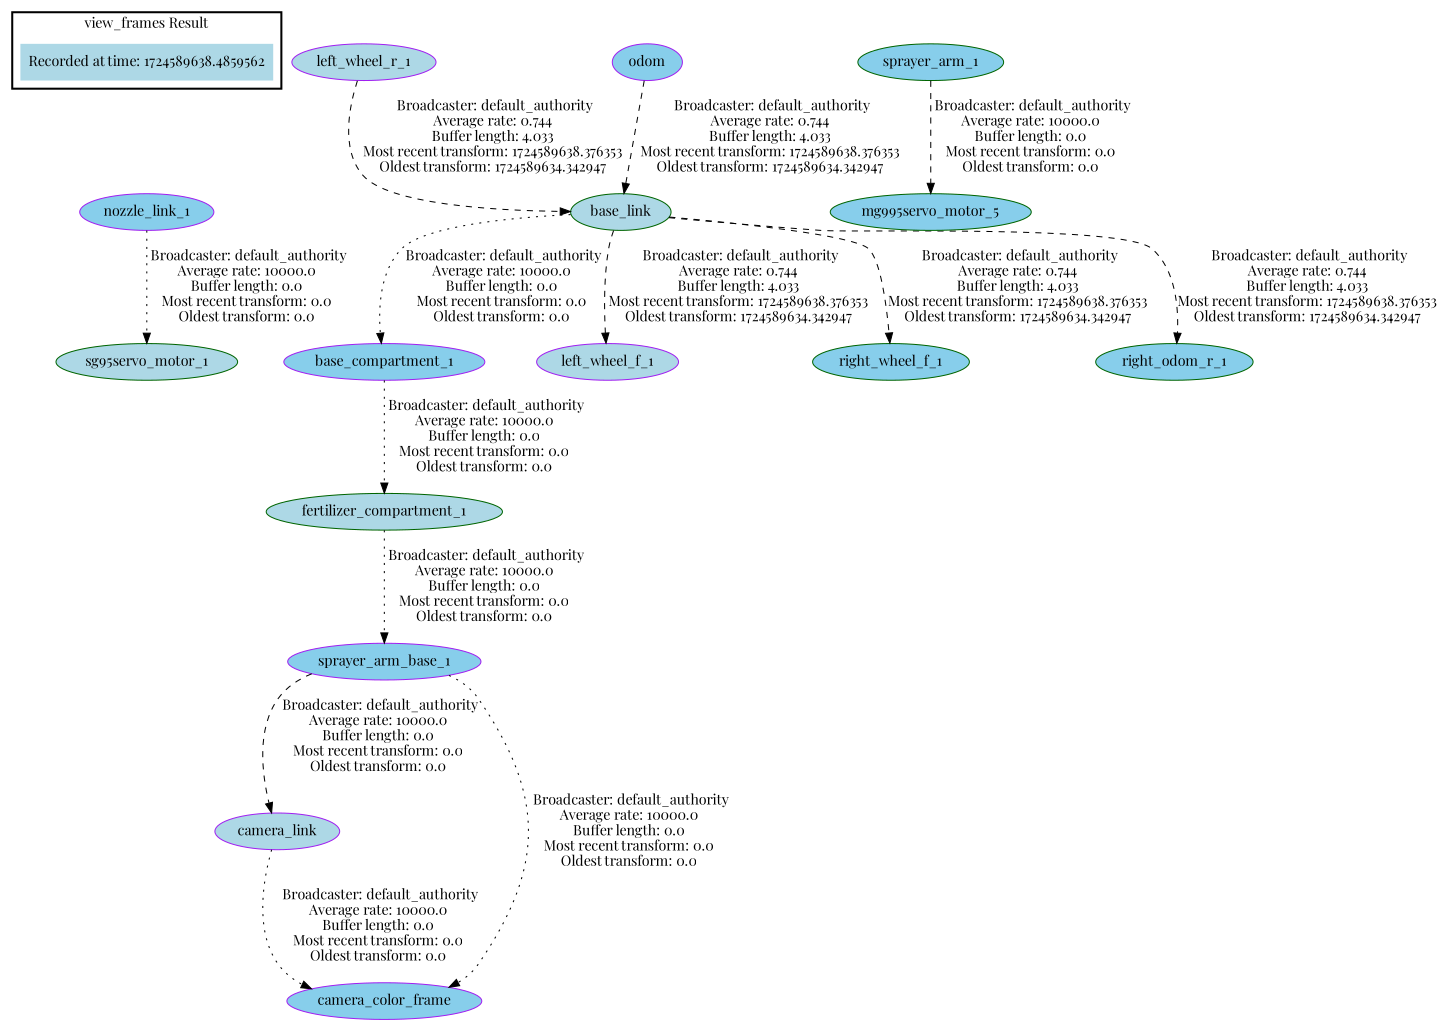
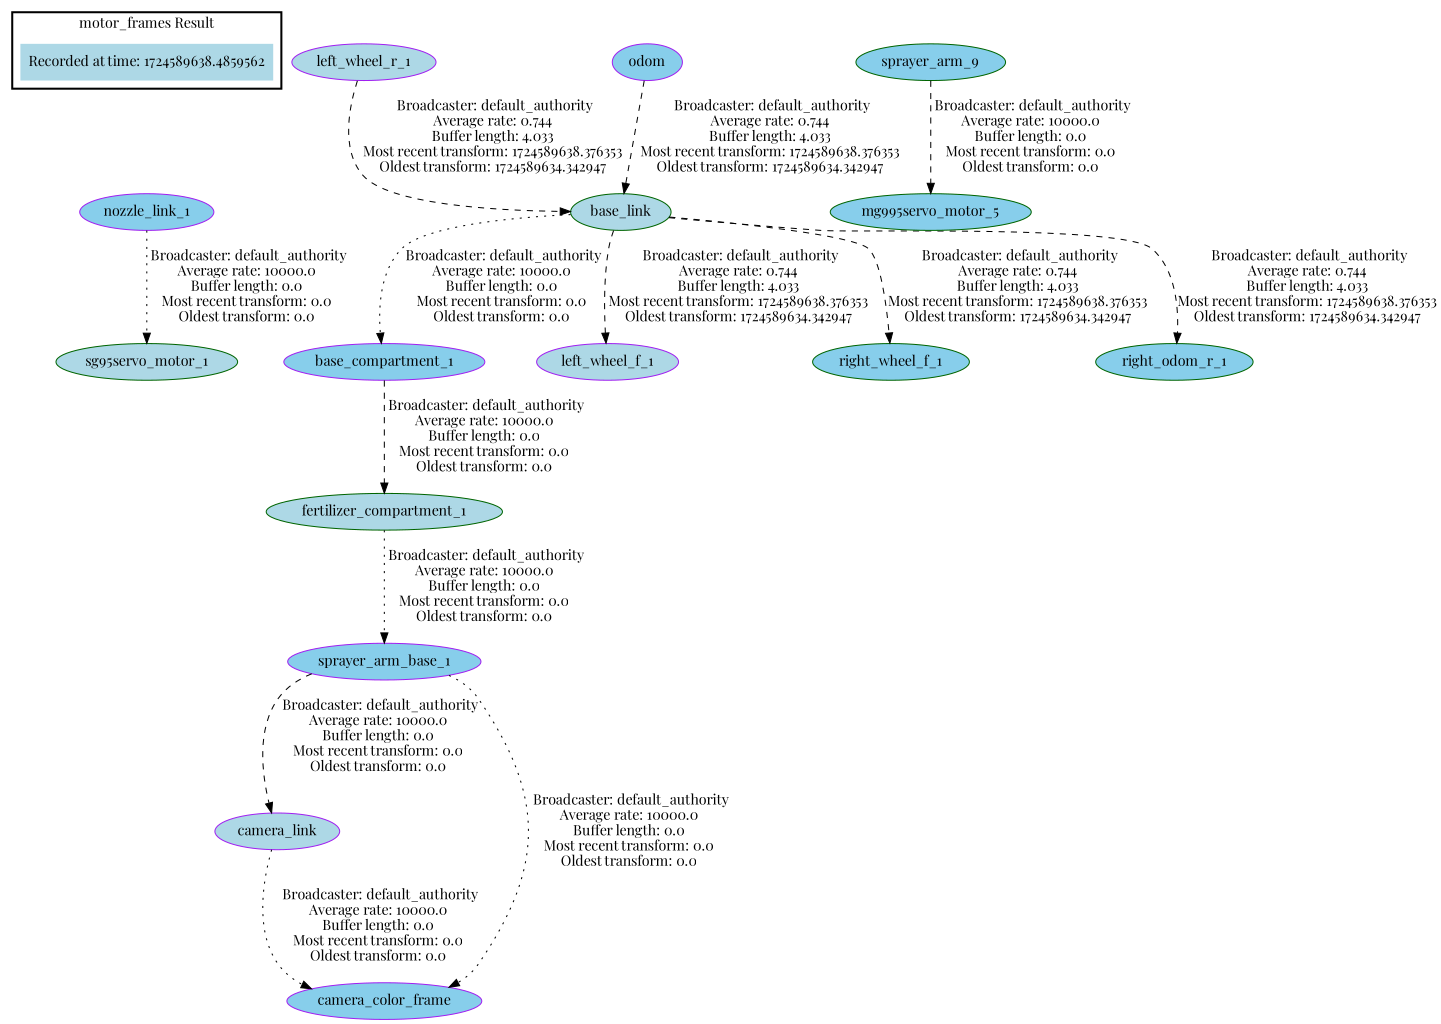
(147, 24) -> (147, 24)
(931, 62) -> (931, 62)
(384, 432) -> (384, 432)
